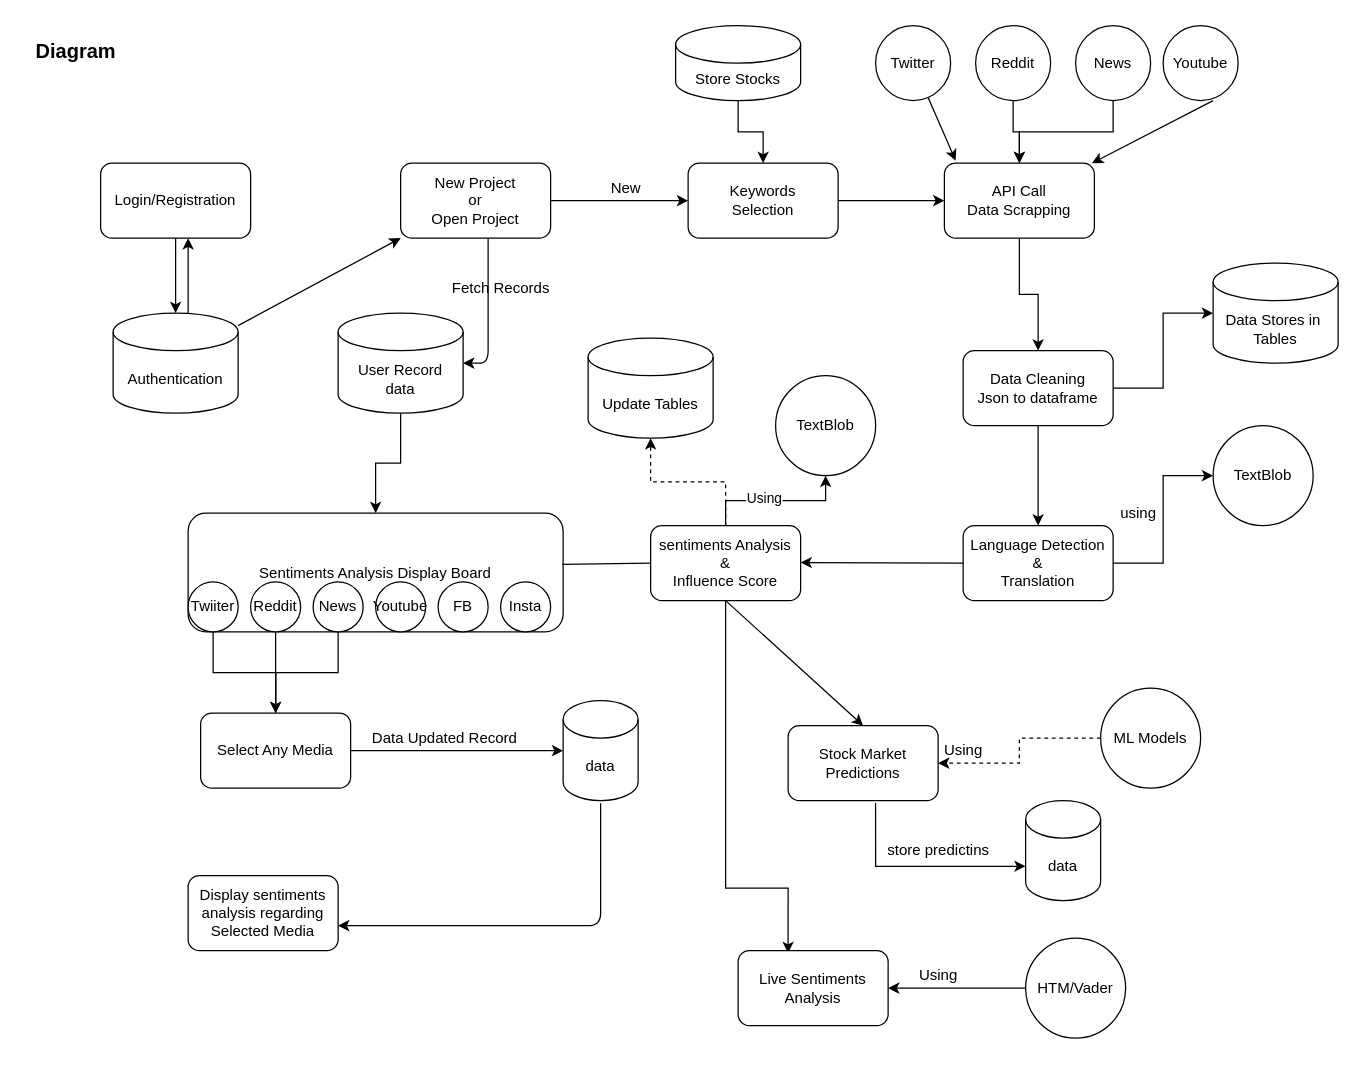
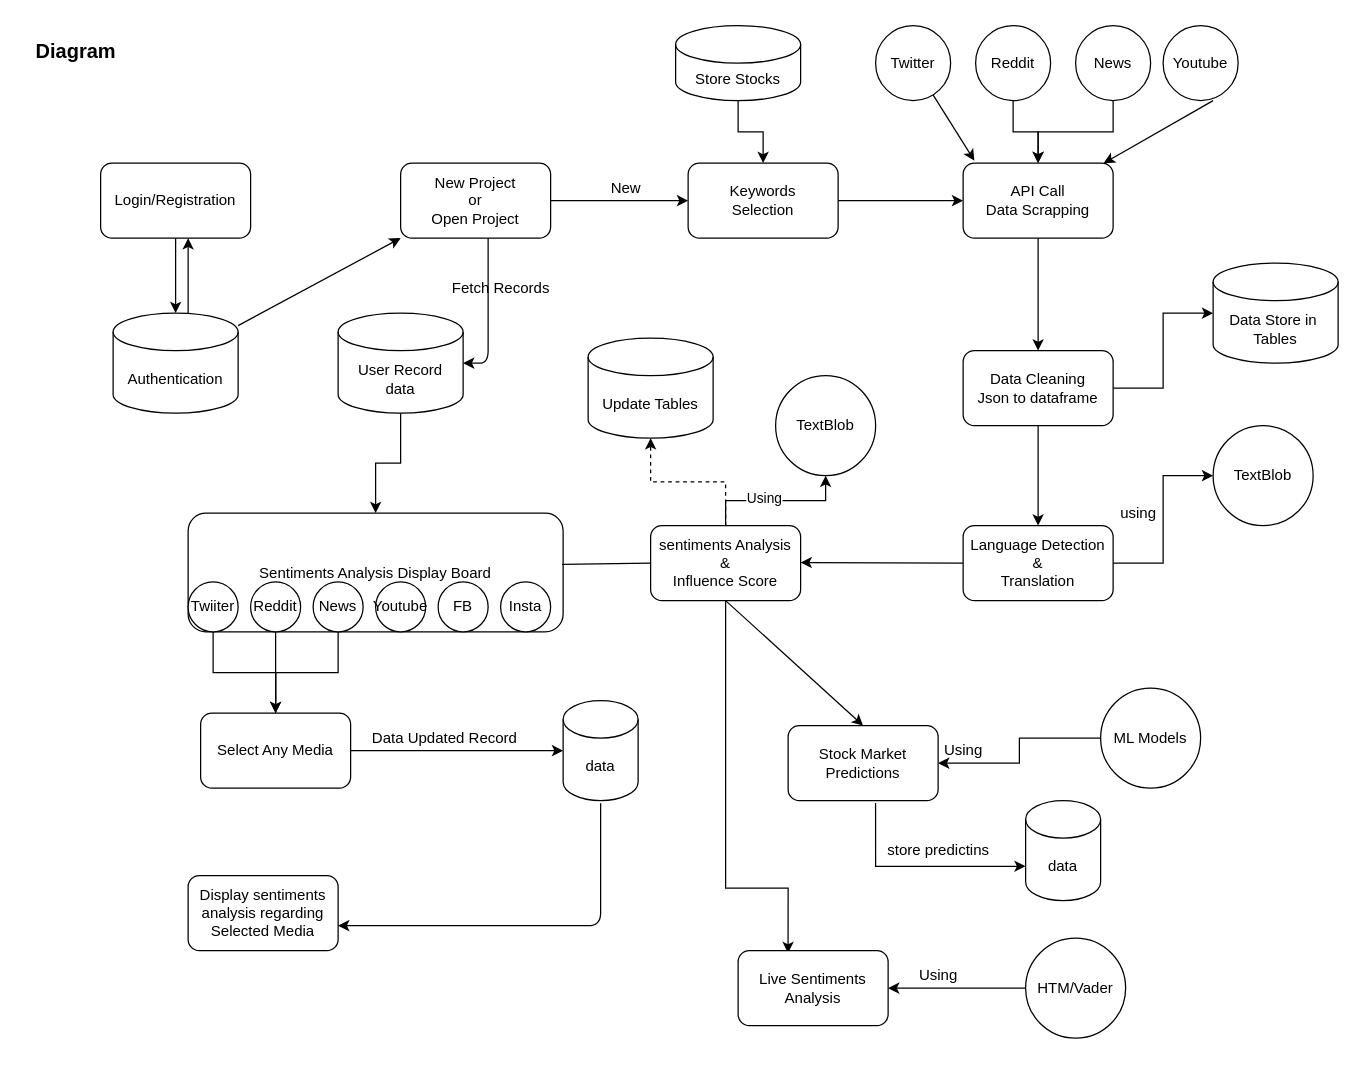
(1019, 201) -> (1038, 201)
(1276, 329) -> (1276, 329)
(1019, 748) -> (1019, 748)
